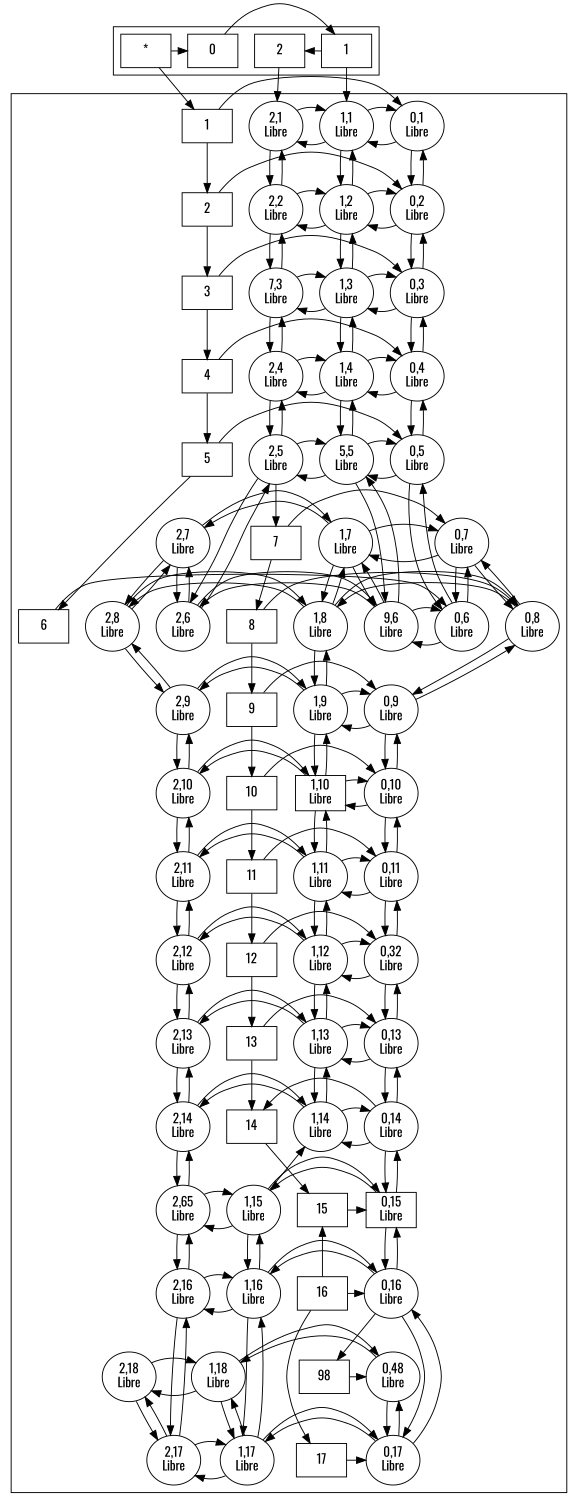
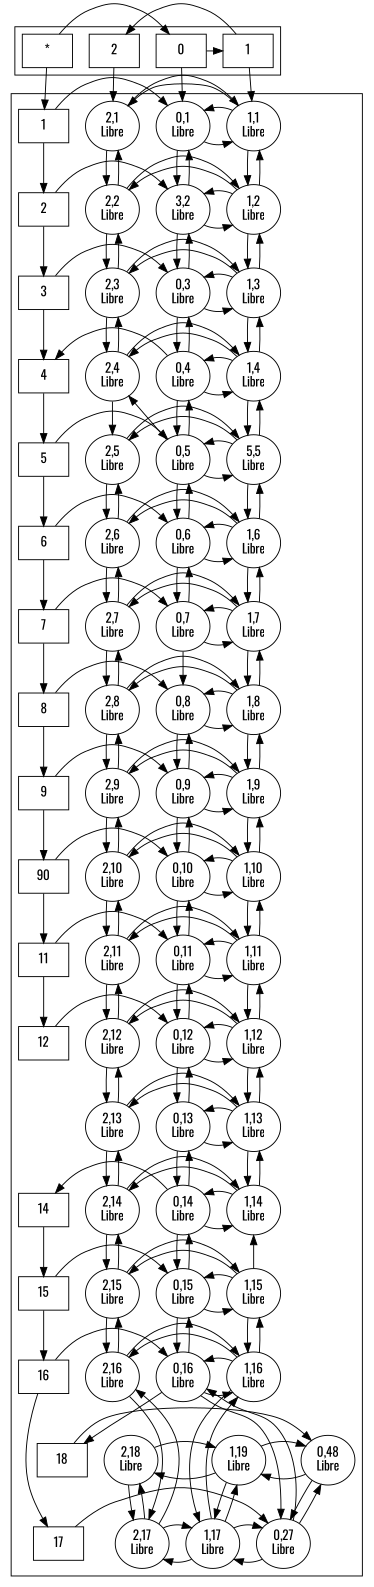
none -> (182, 80)
(417, 209) -> (183, 209)
(276, 293) -> (112, 293)
(305, 319) -> (112, 328)
(282, 423) -> (144, 413)
(276, 507) -> (44, 580)
(499, 580) -> none
(391, 626) -> (254, 543)
(252, 793) -> (44, 876)
(321, 793) -> (254, 876)
(391, 960) -> (183, 1043)
(252, 1043) -> none
(183, 1210) -> (112, 1293)
(391, 1210) -> (183, 1293)
(322, 1257) -> (44, 1331)
(218, 1377) -> (239, 1460)
(324, 1377) -> (62, 1460)
(393, 1460) -> (283, 1544)
